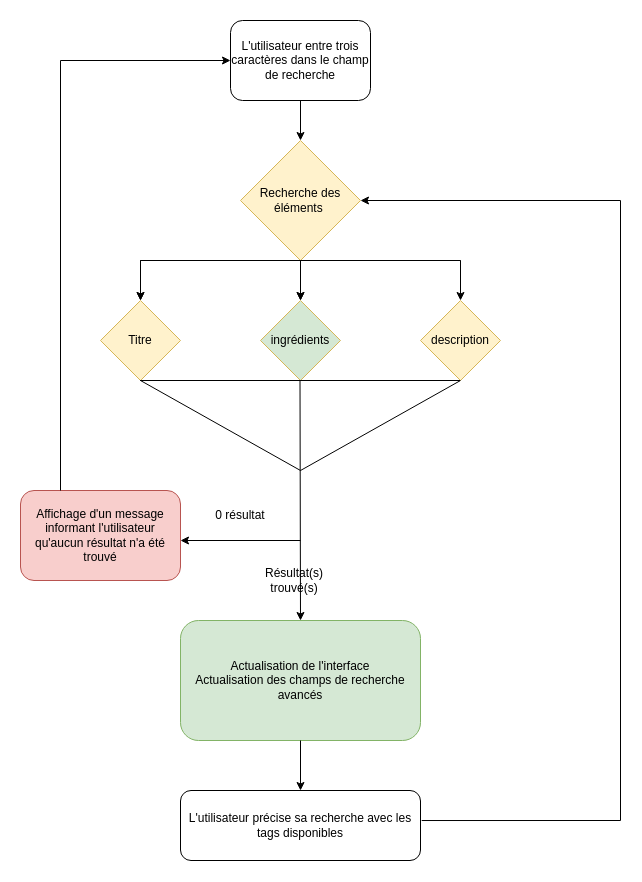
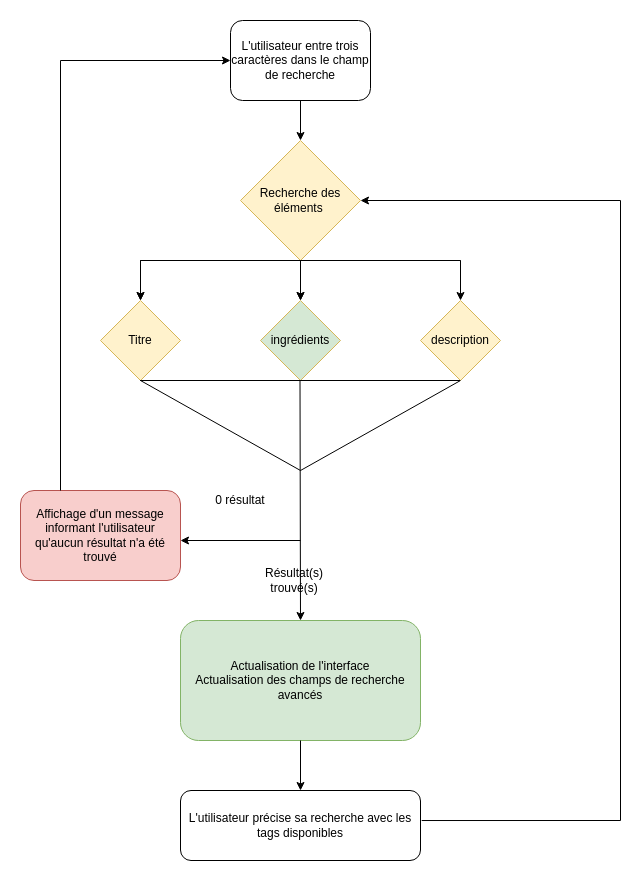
(241, 516) -> (241, 501)
